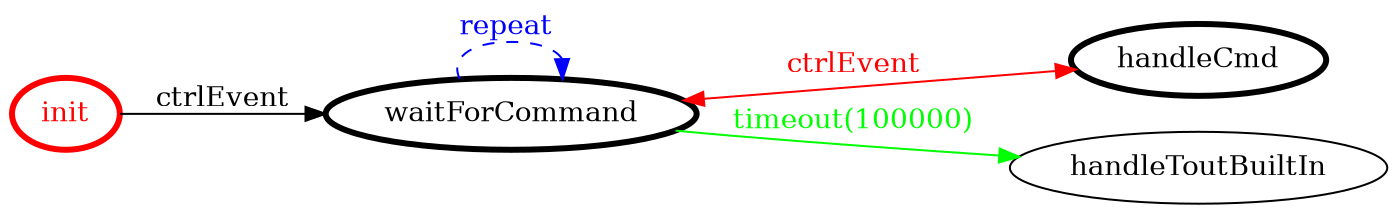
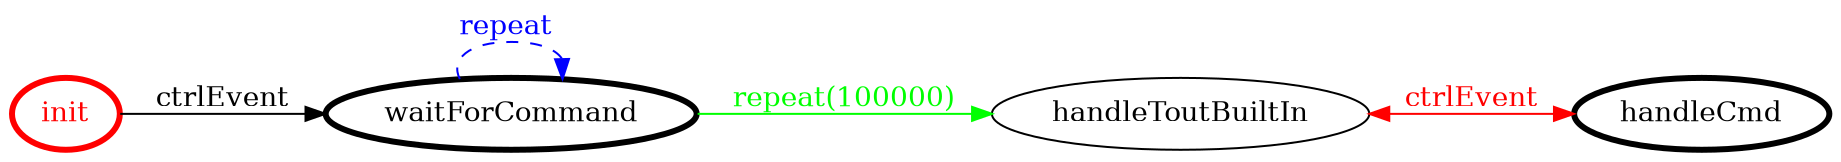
(880, 85) -> (1471, 114)
(854, 121) -> (845, 99)
